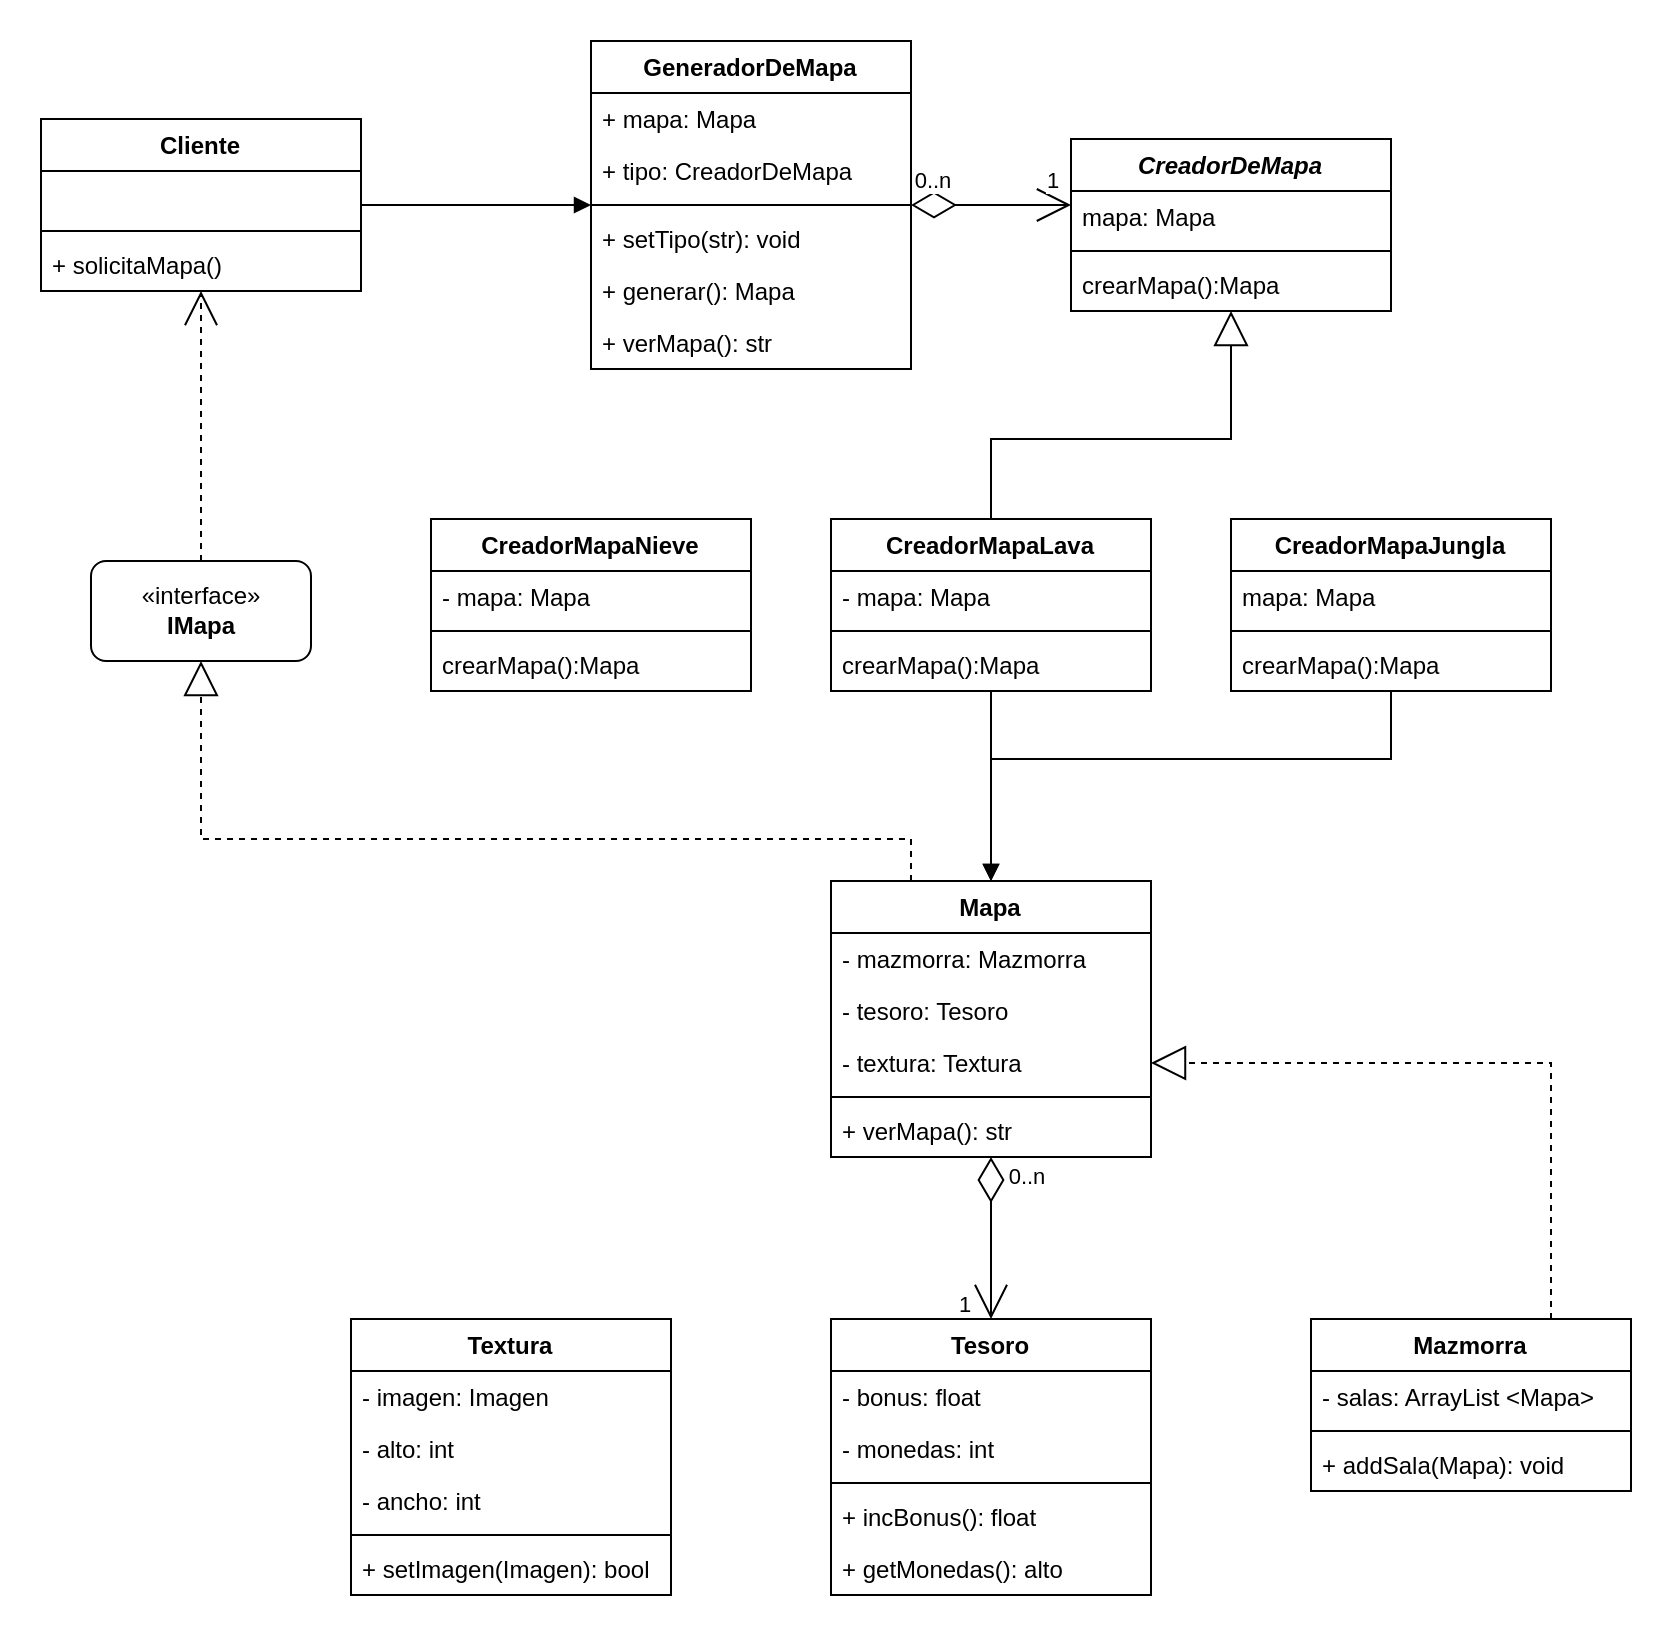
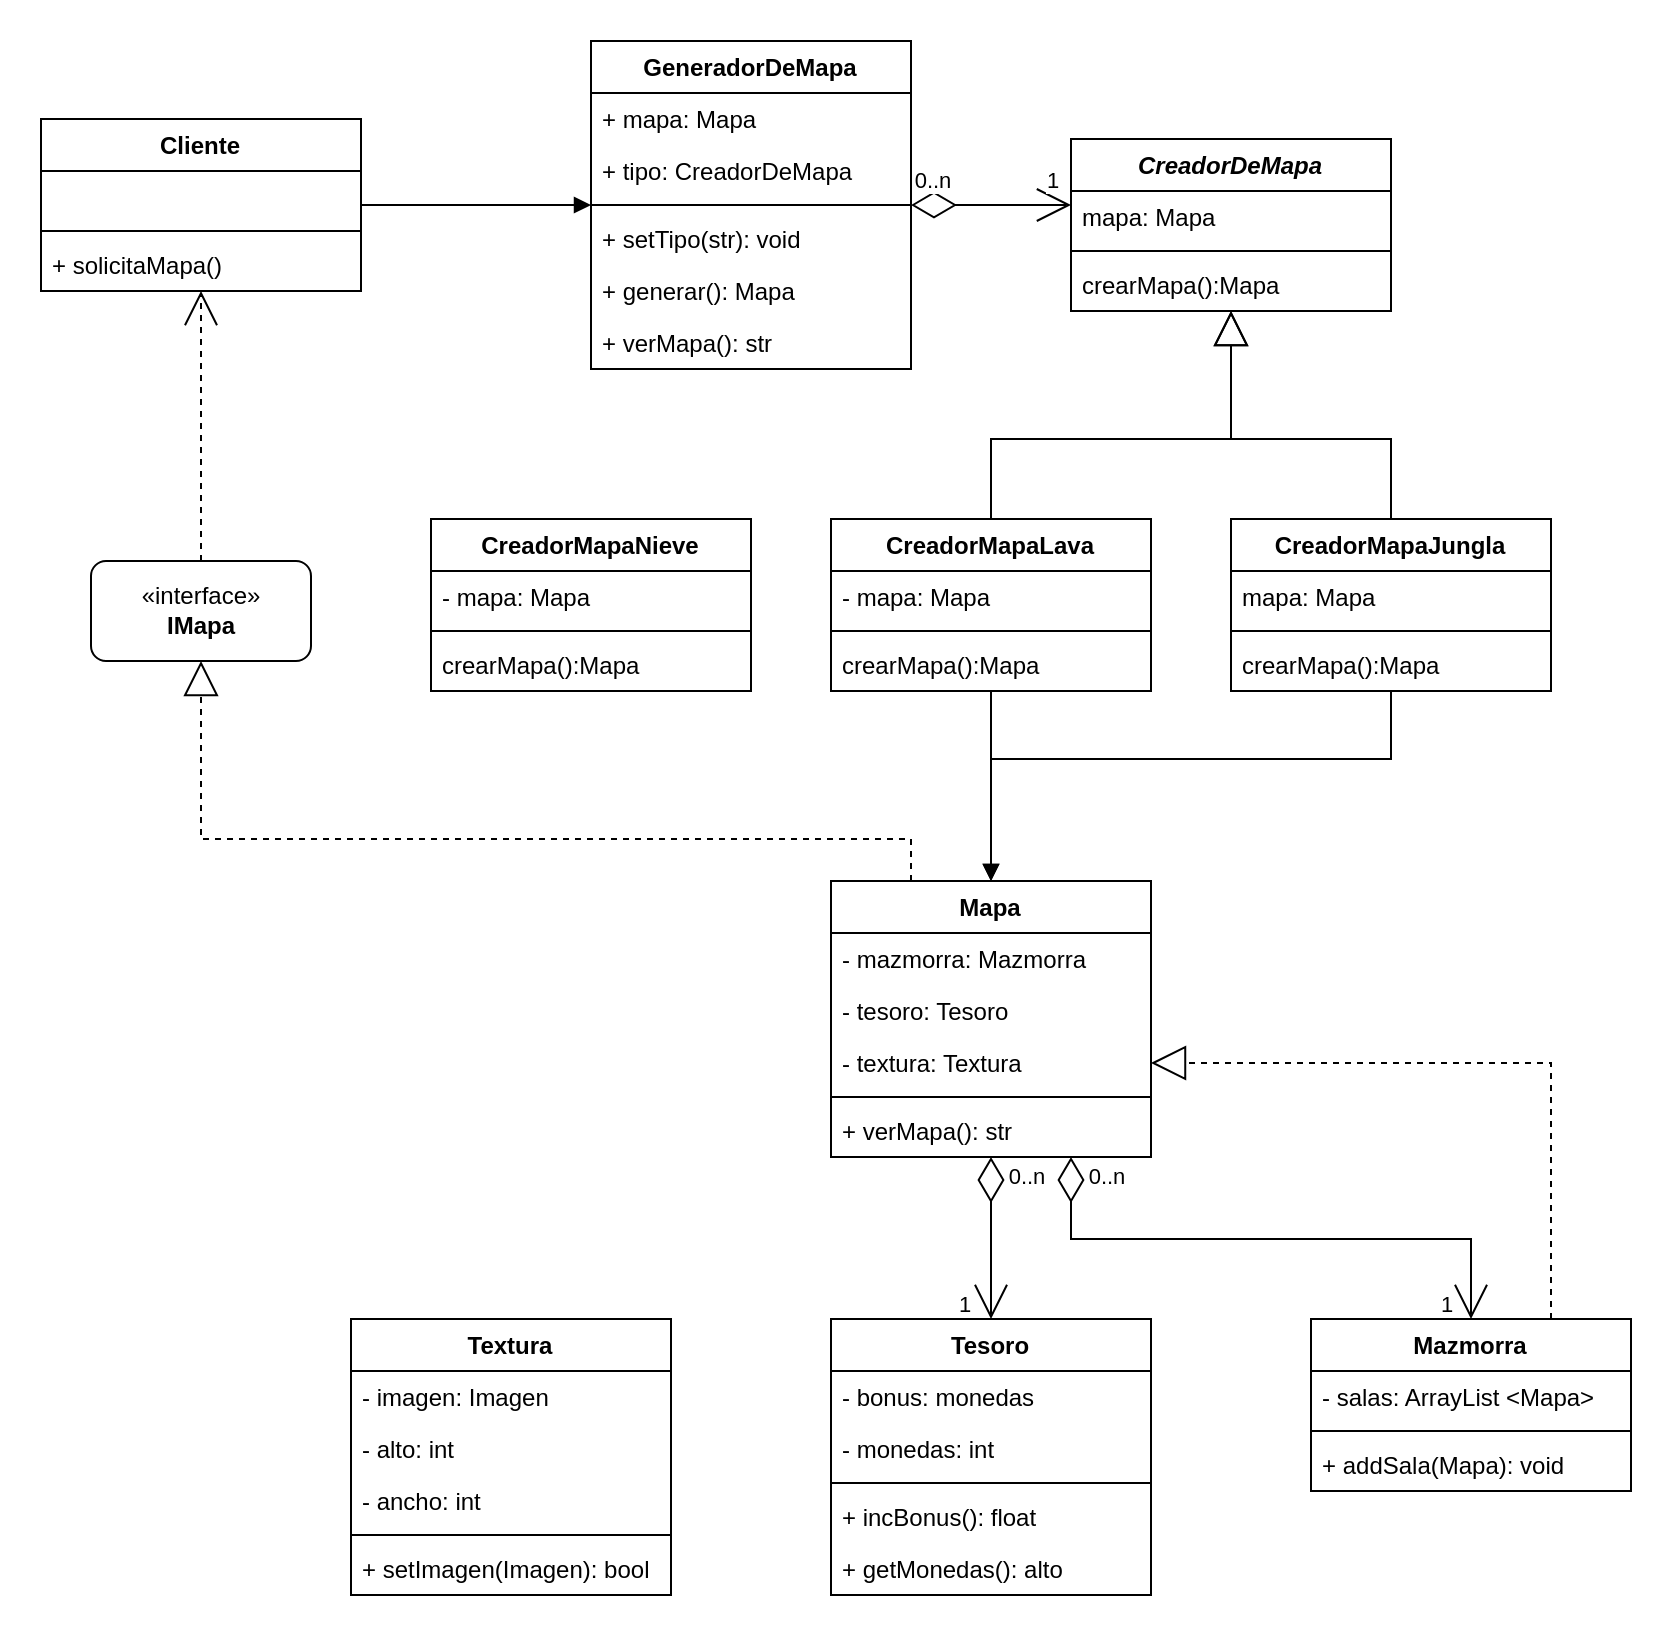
none -> (1353, 439)
none -> (1290, 1239)
(924, 1398) -> (940, 1398)
